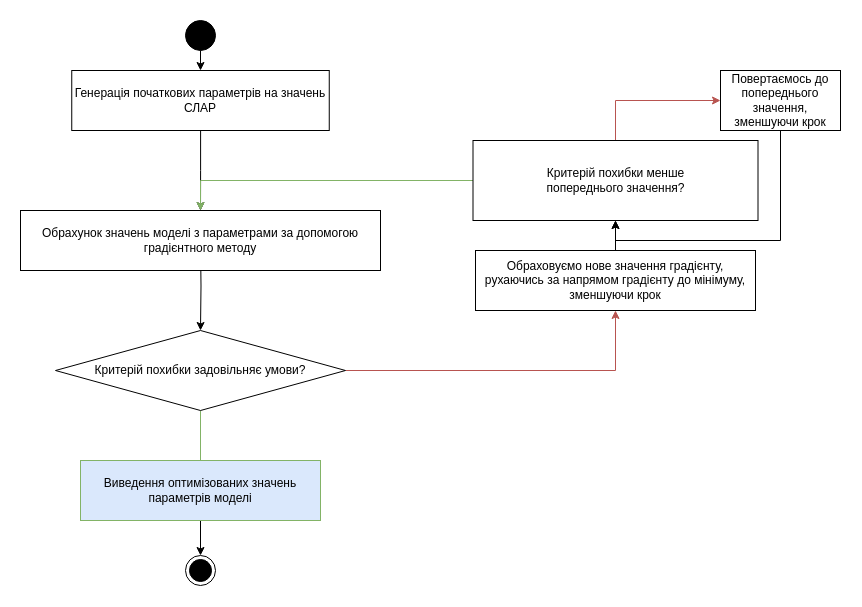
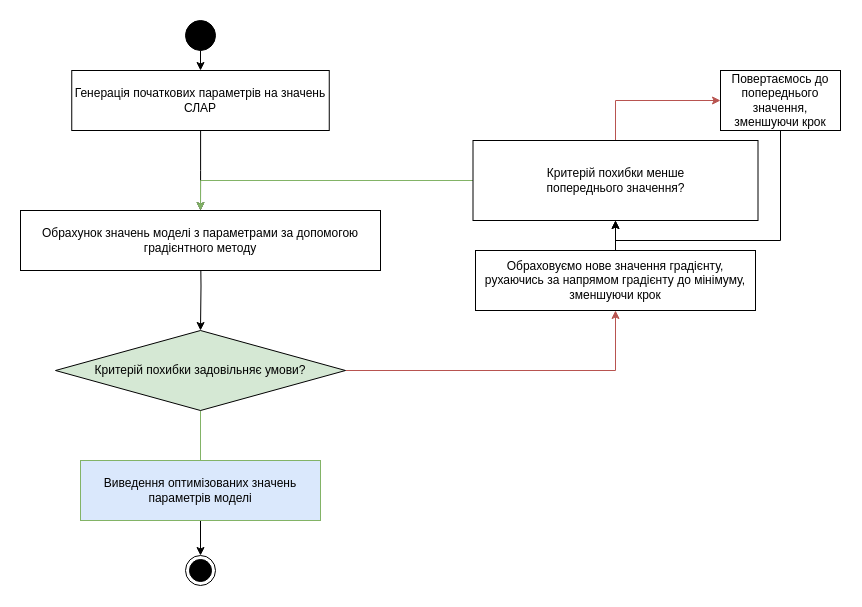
(201, 371) -> (201, 371)
